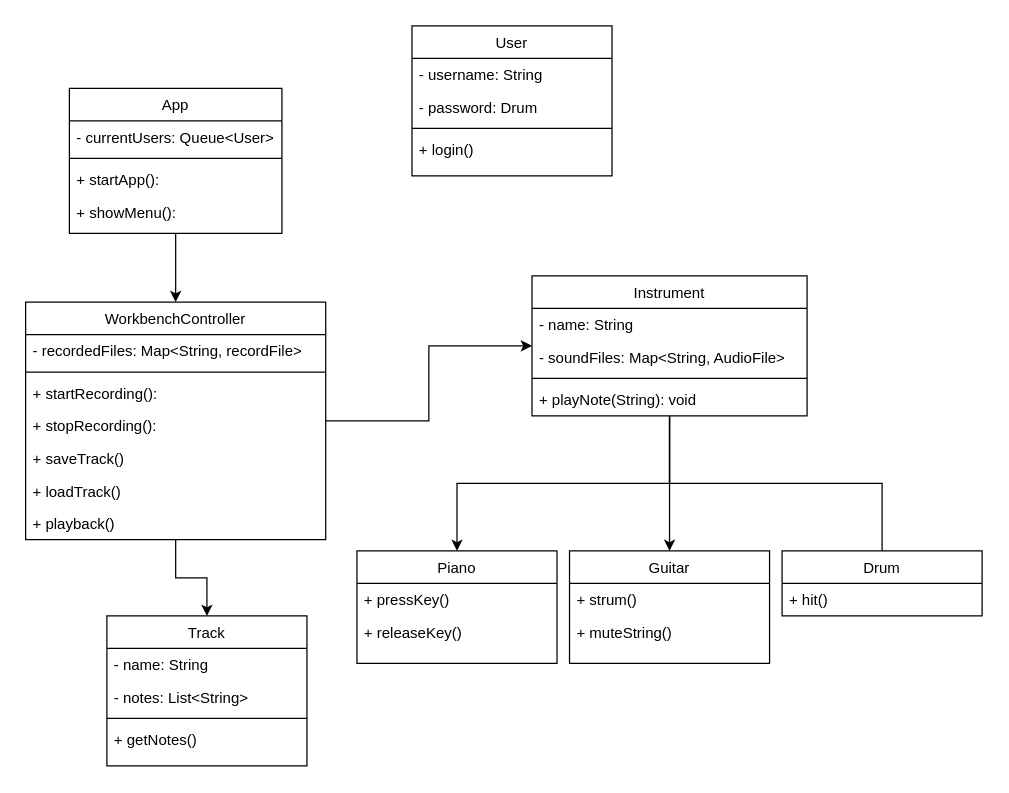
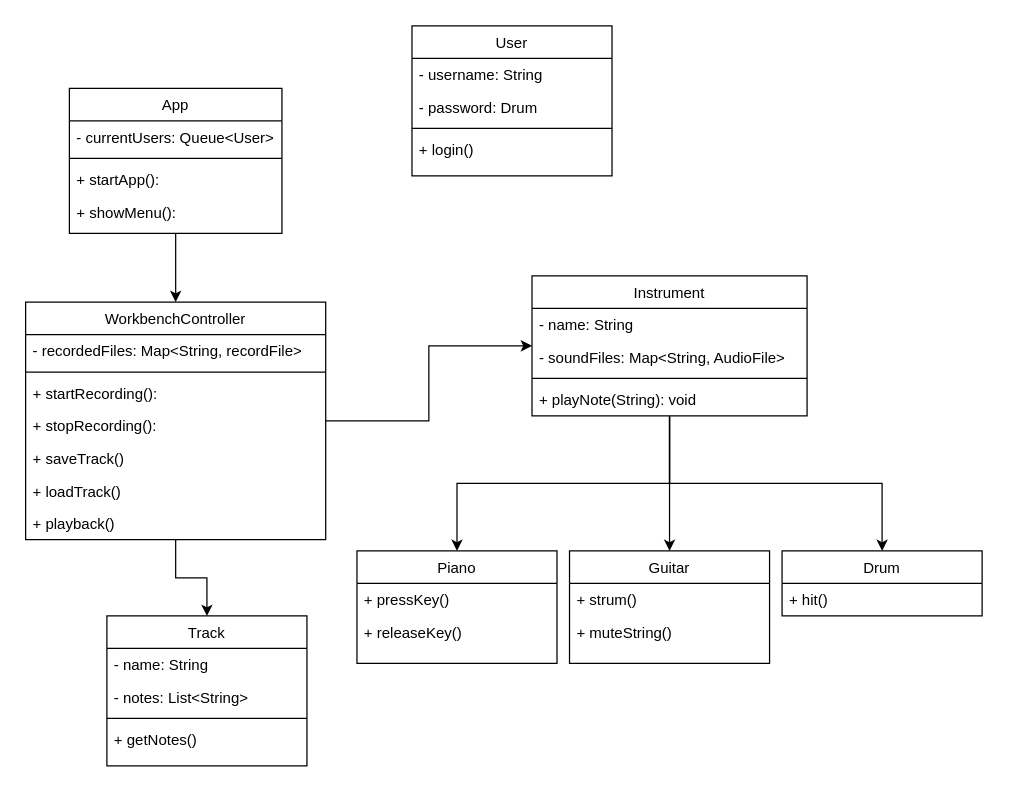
(882, 544) -> (882, 541)
